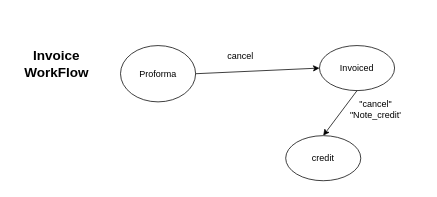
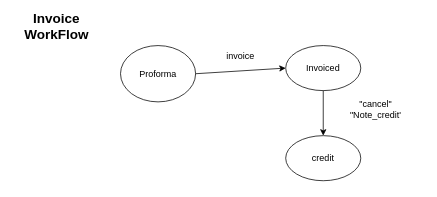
(240, 57) -> (240, 57)
(57, 64) -> (57, 27)
(357, 68) -> (323, 68)
